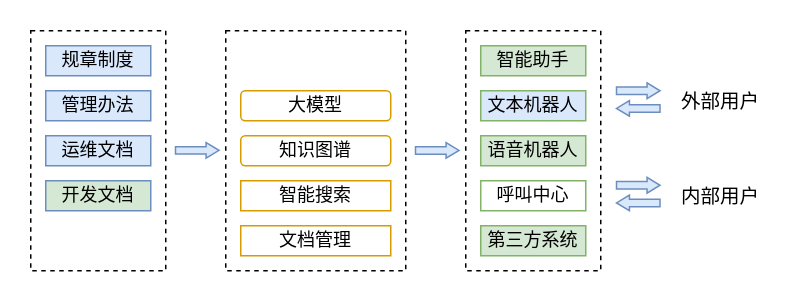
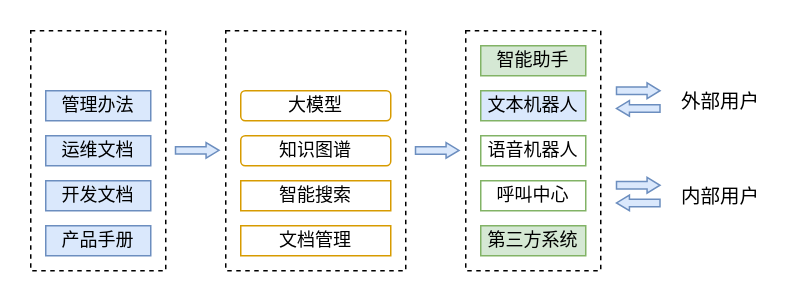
(98, 61) -> none
(533, 151) -> (533, 151)
(98, 196) -> (98, 196)
none -> (98, 241)
